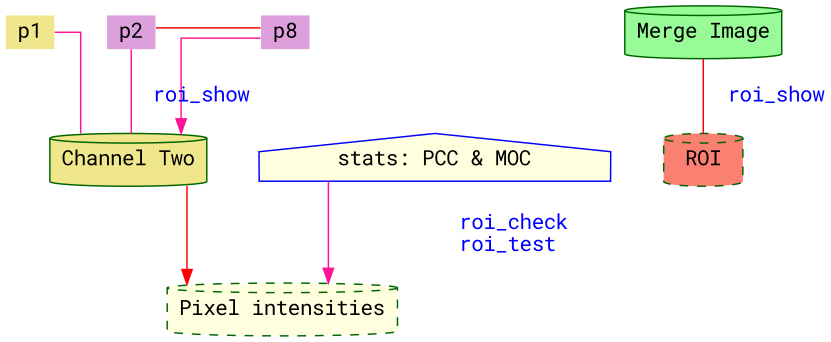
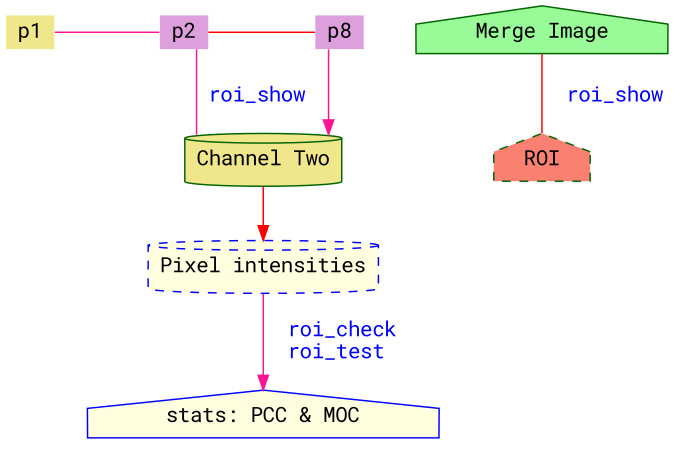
(703, 32) -> (542, 32)
(81, 70) -> (107, 32)
(703, 160) -> (542, 160)
(328, 225) -> (263, 335)
(282, 309) -> (263, 267)
